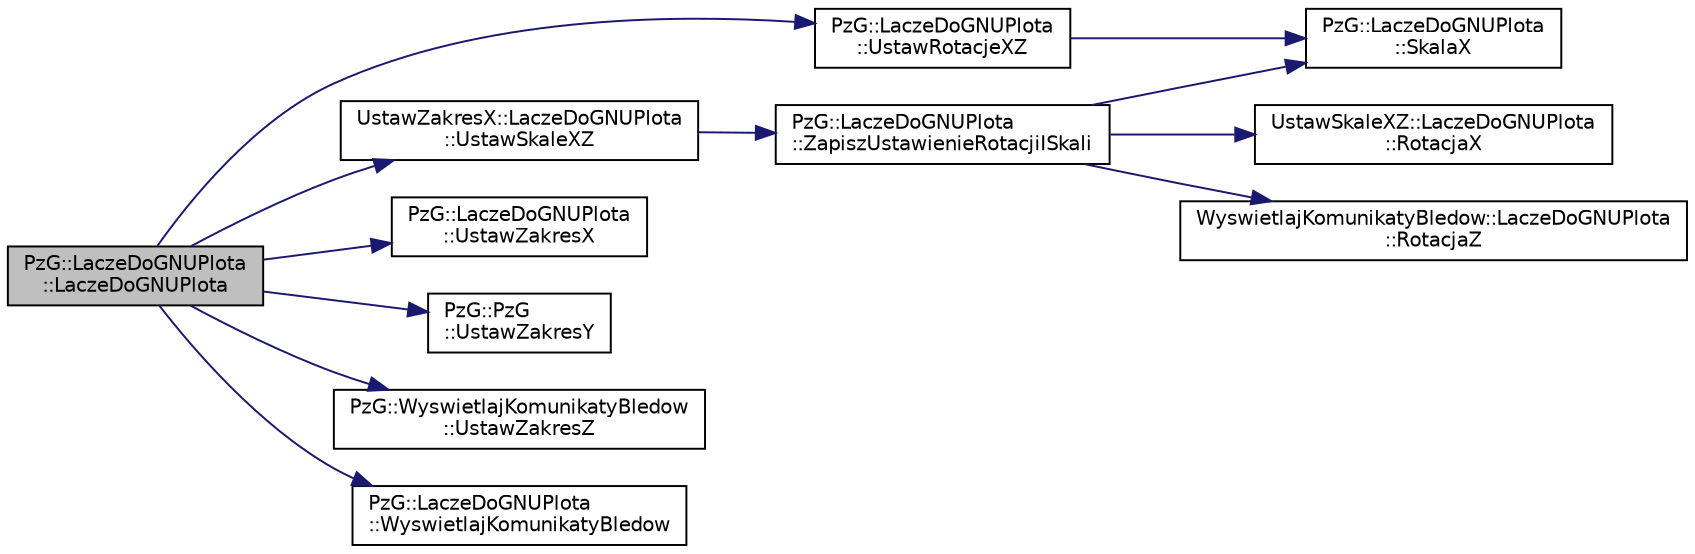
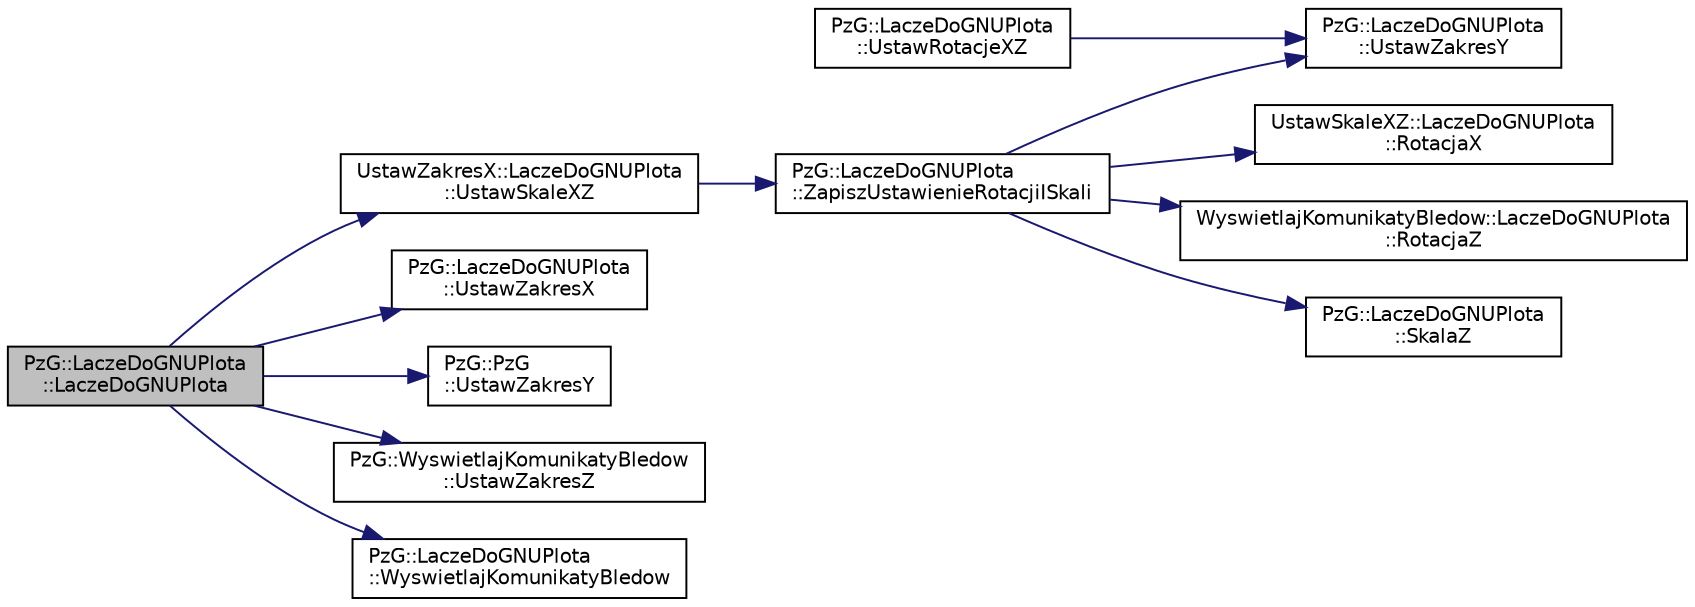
(1434, 38) -> (1434, 38)
(441, 47) -> none
none -> (1434, 327)
